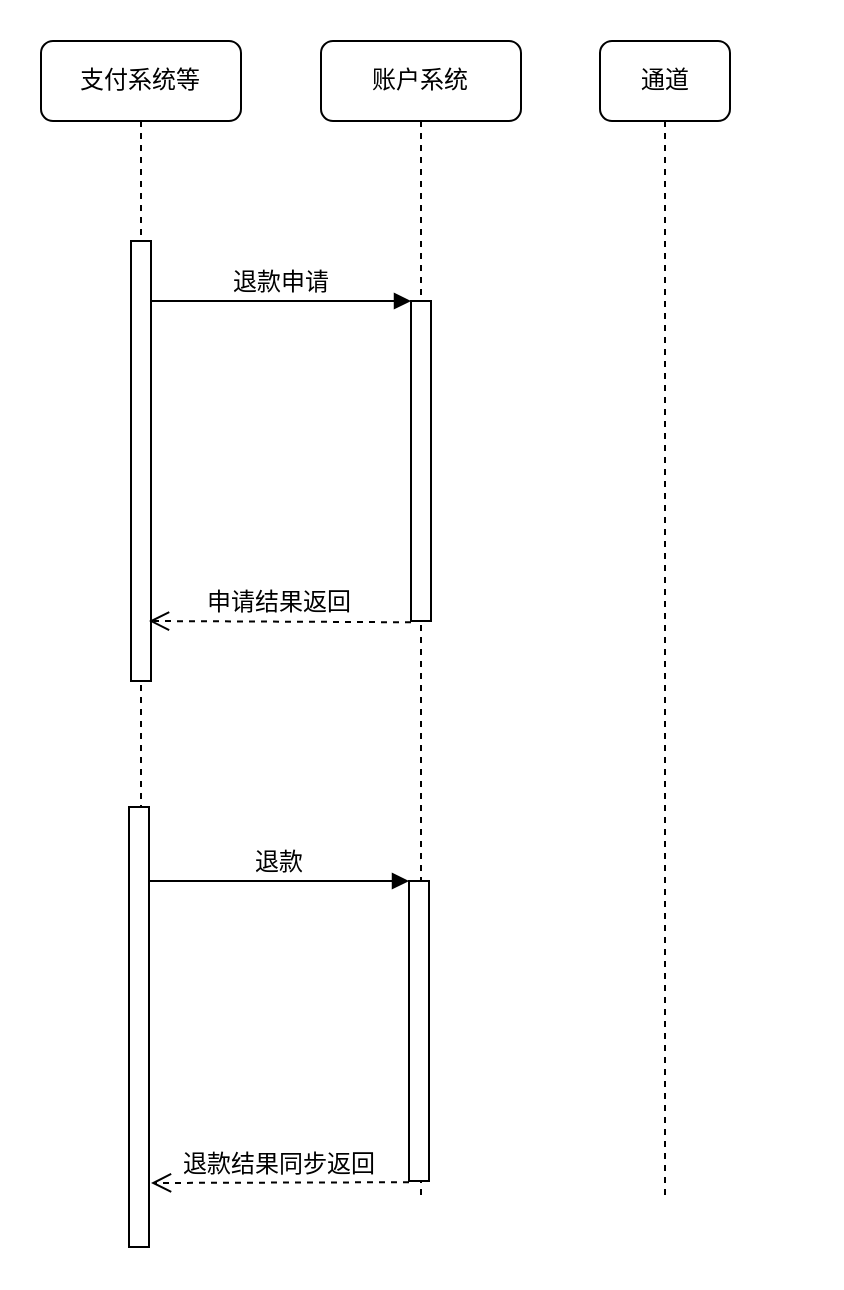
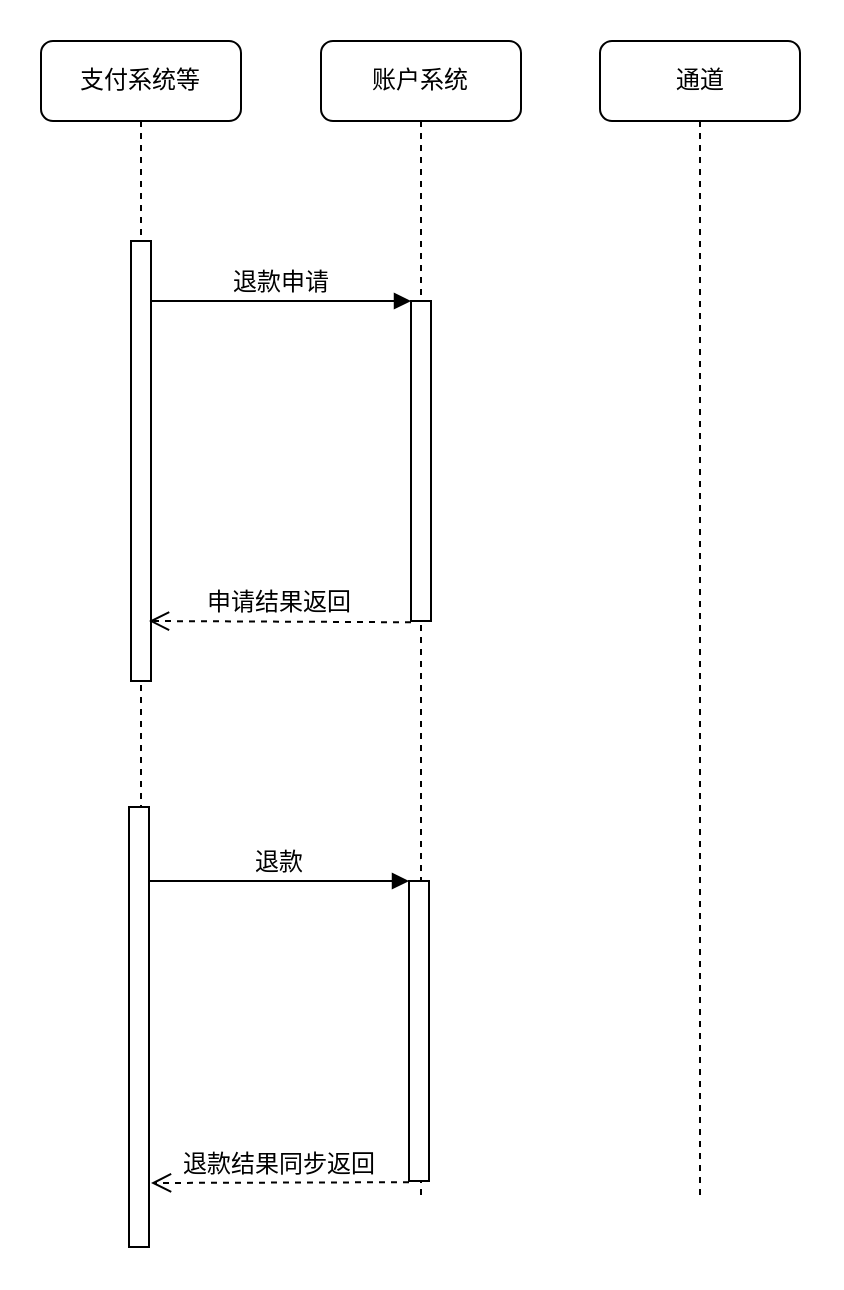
(665, 621) -> (700, 621)
